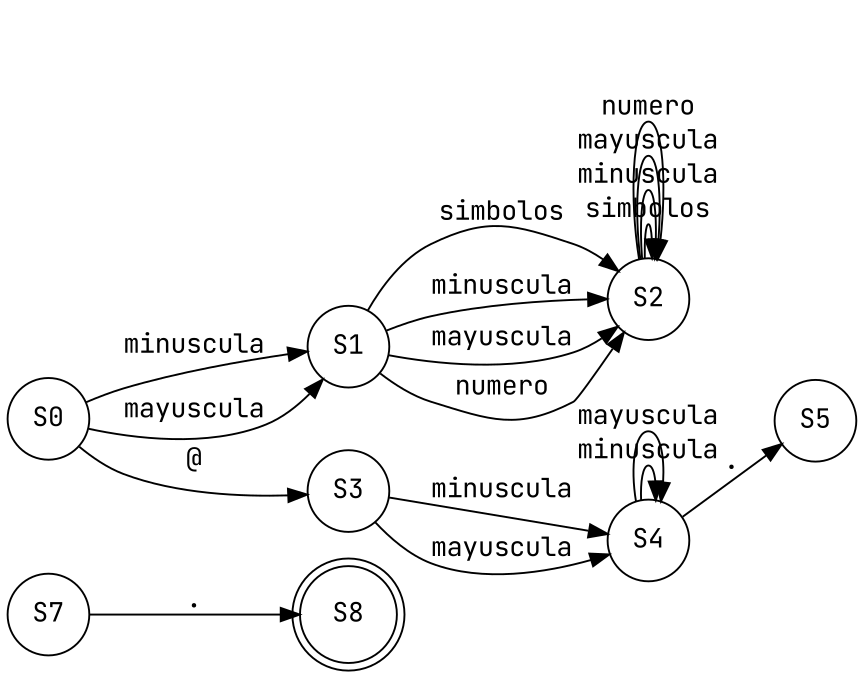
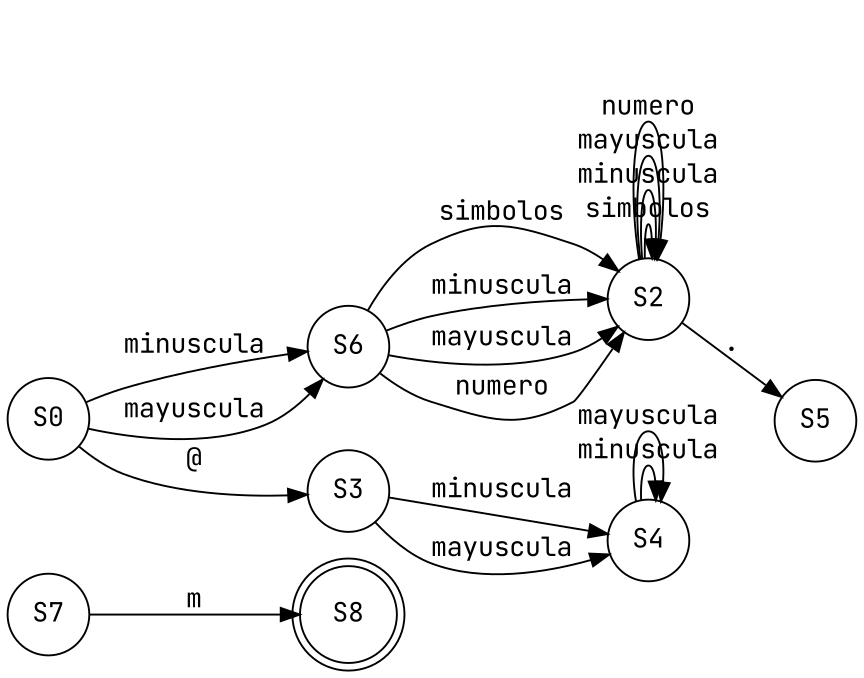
(348, 347) -> (348, 347)
(724, 486) -> (724, 354)
(195, 600) -> (195, 600)
